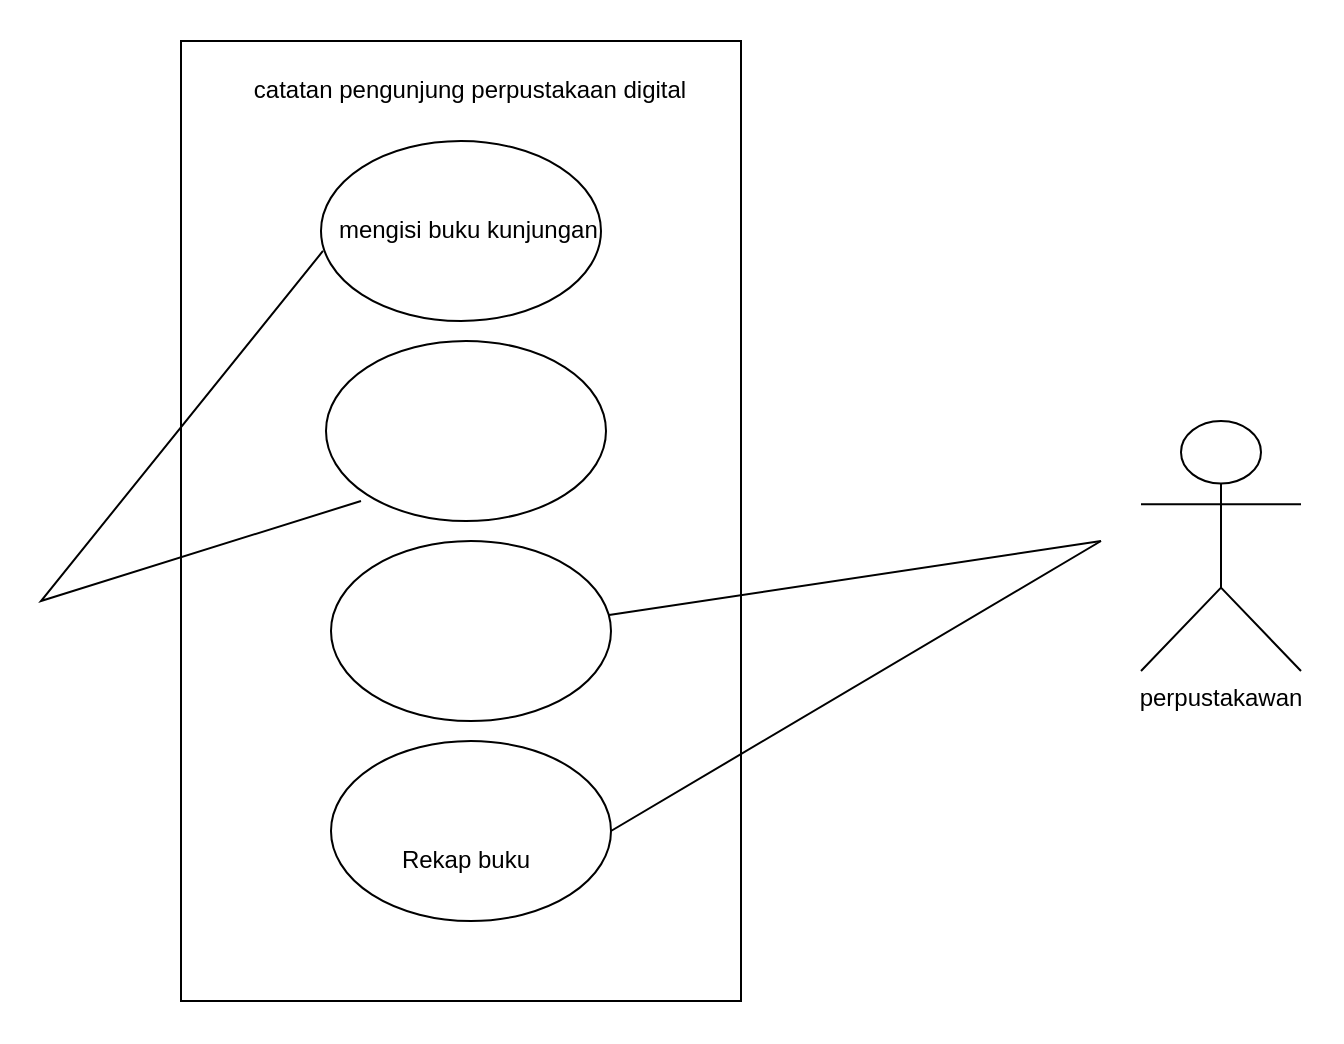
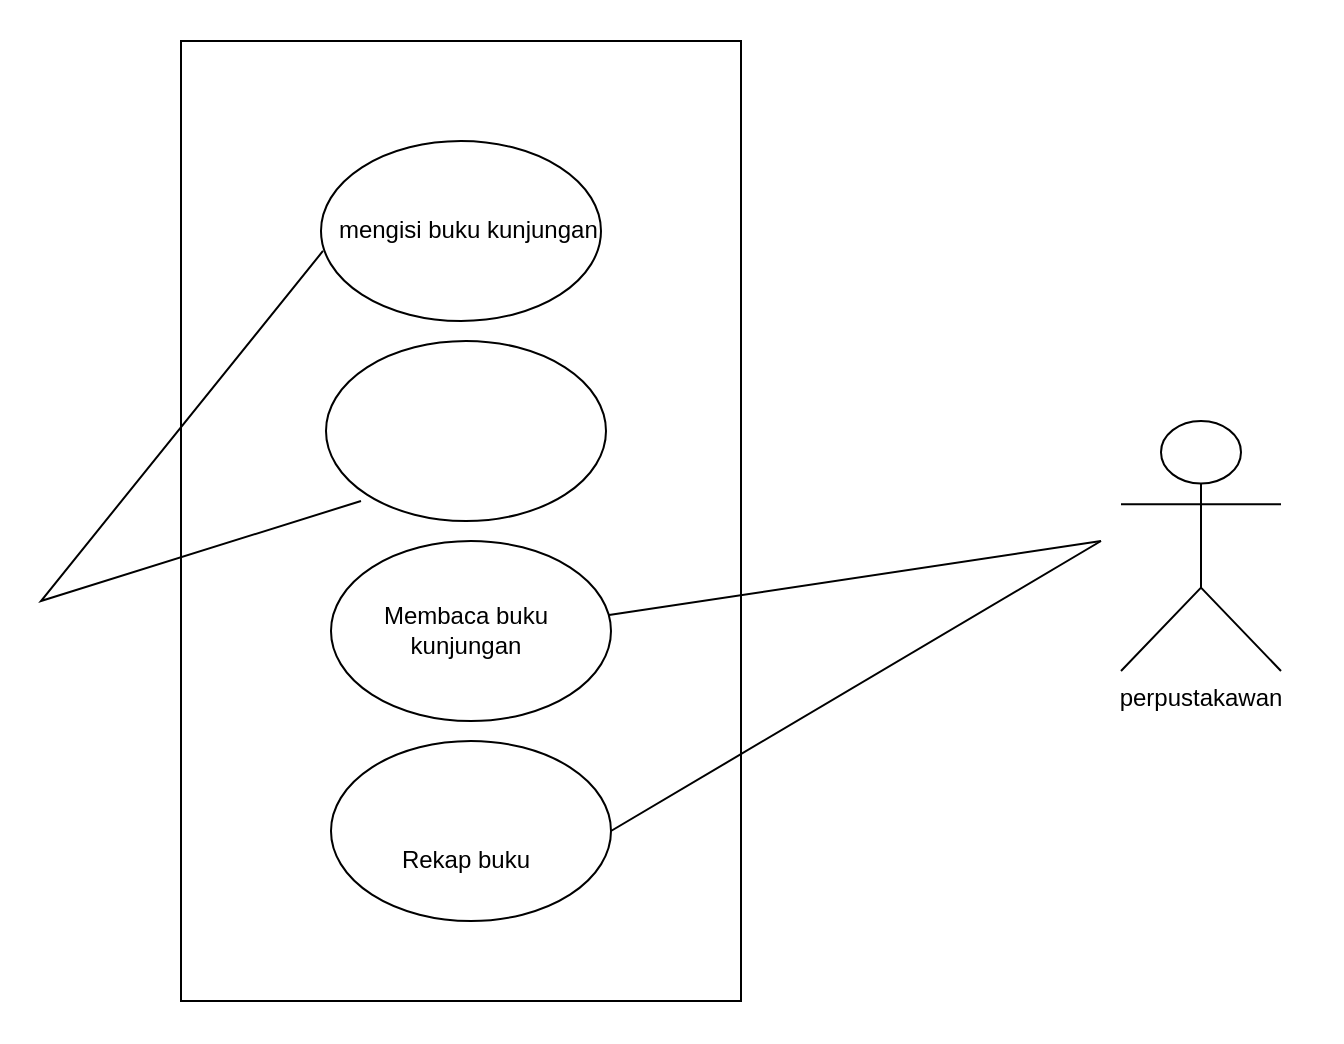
(471, 91) -> none
(1221, 546) -> (1201, 546)
none -> (466, 631)
